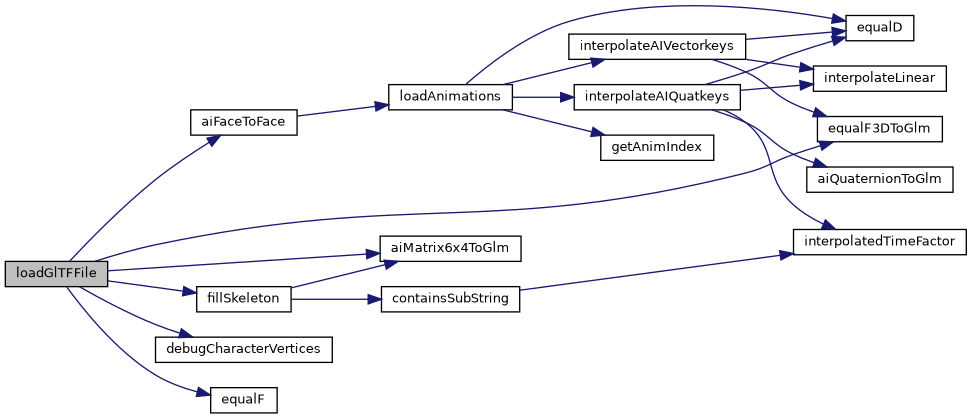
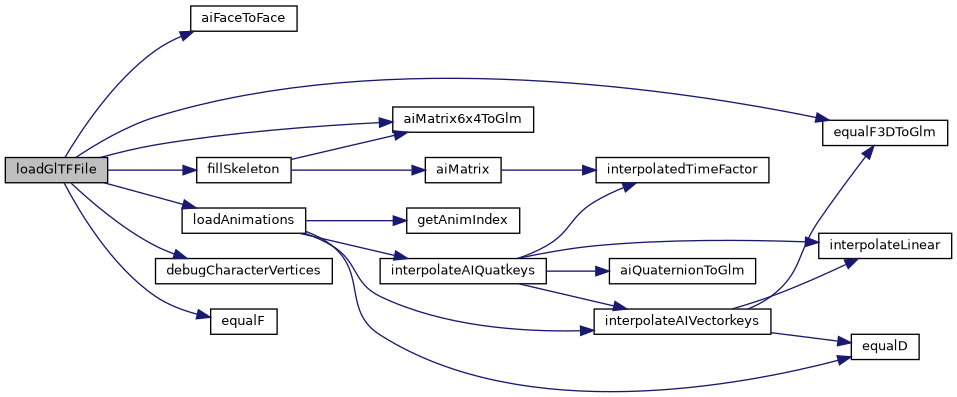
(785, 57) -> (567, 295)
(336, 111) -> (144, 194)
(451, 299) -> (463, 170)
